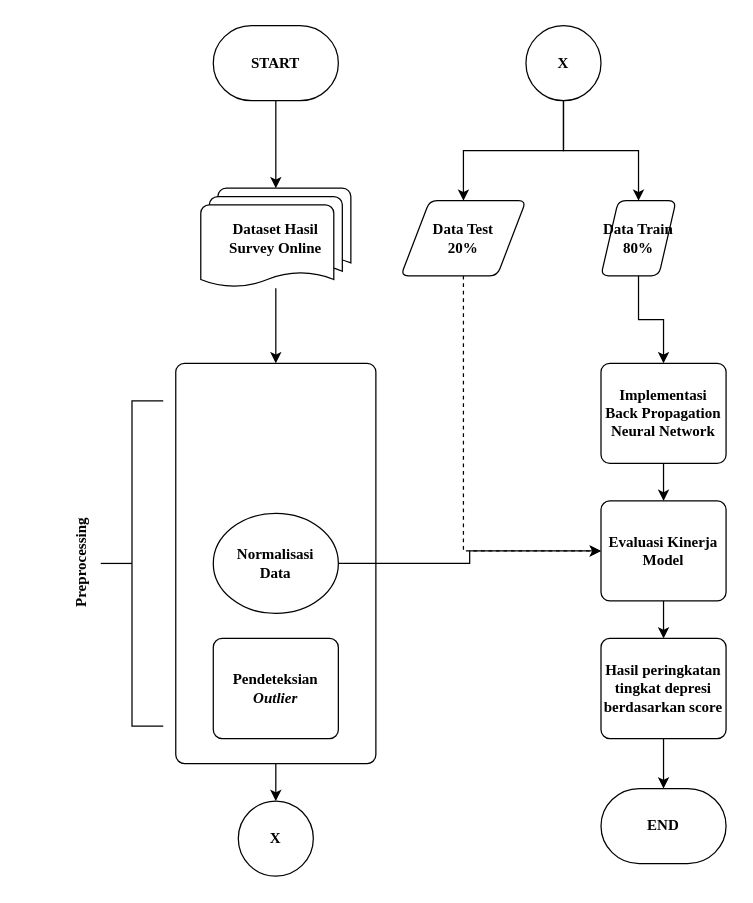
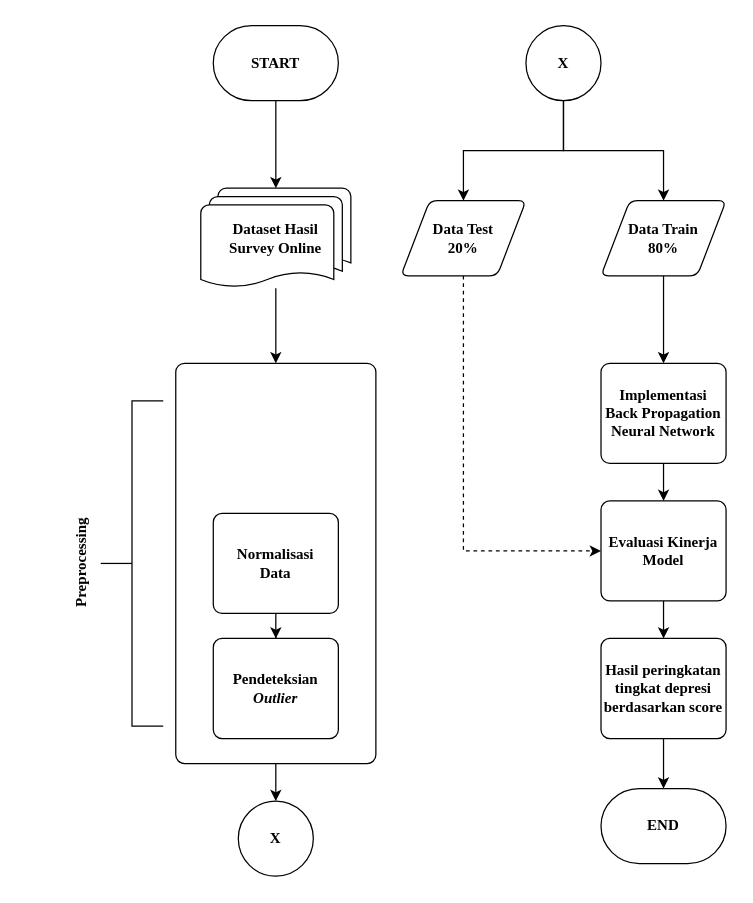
(638, 238) -> (663, 238)
(276, 563) -> (276, 563)
(408, 563) -> (276, 630)
